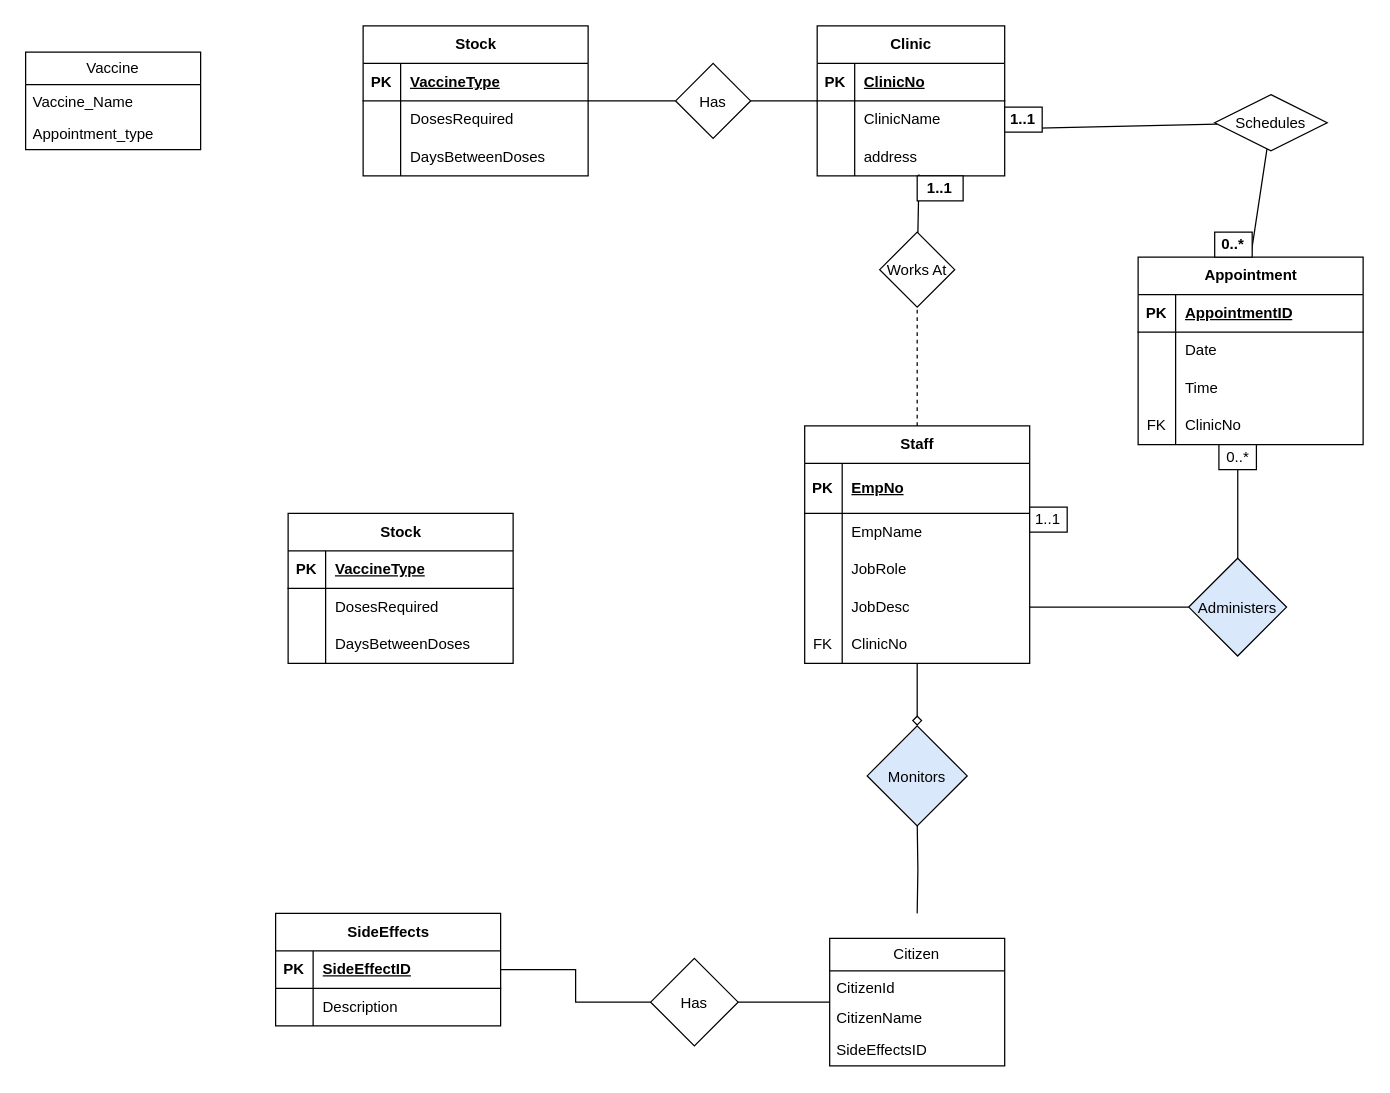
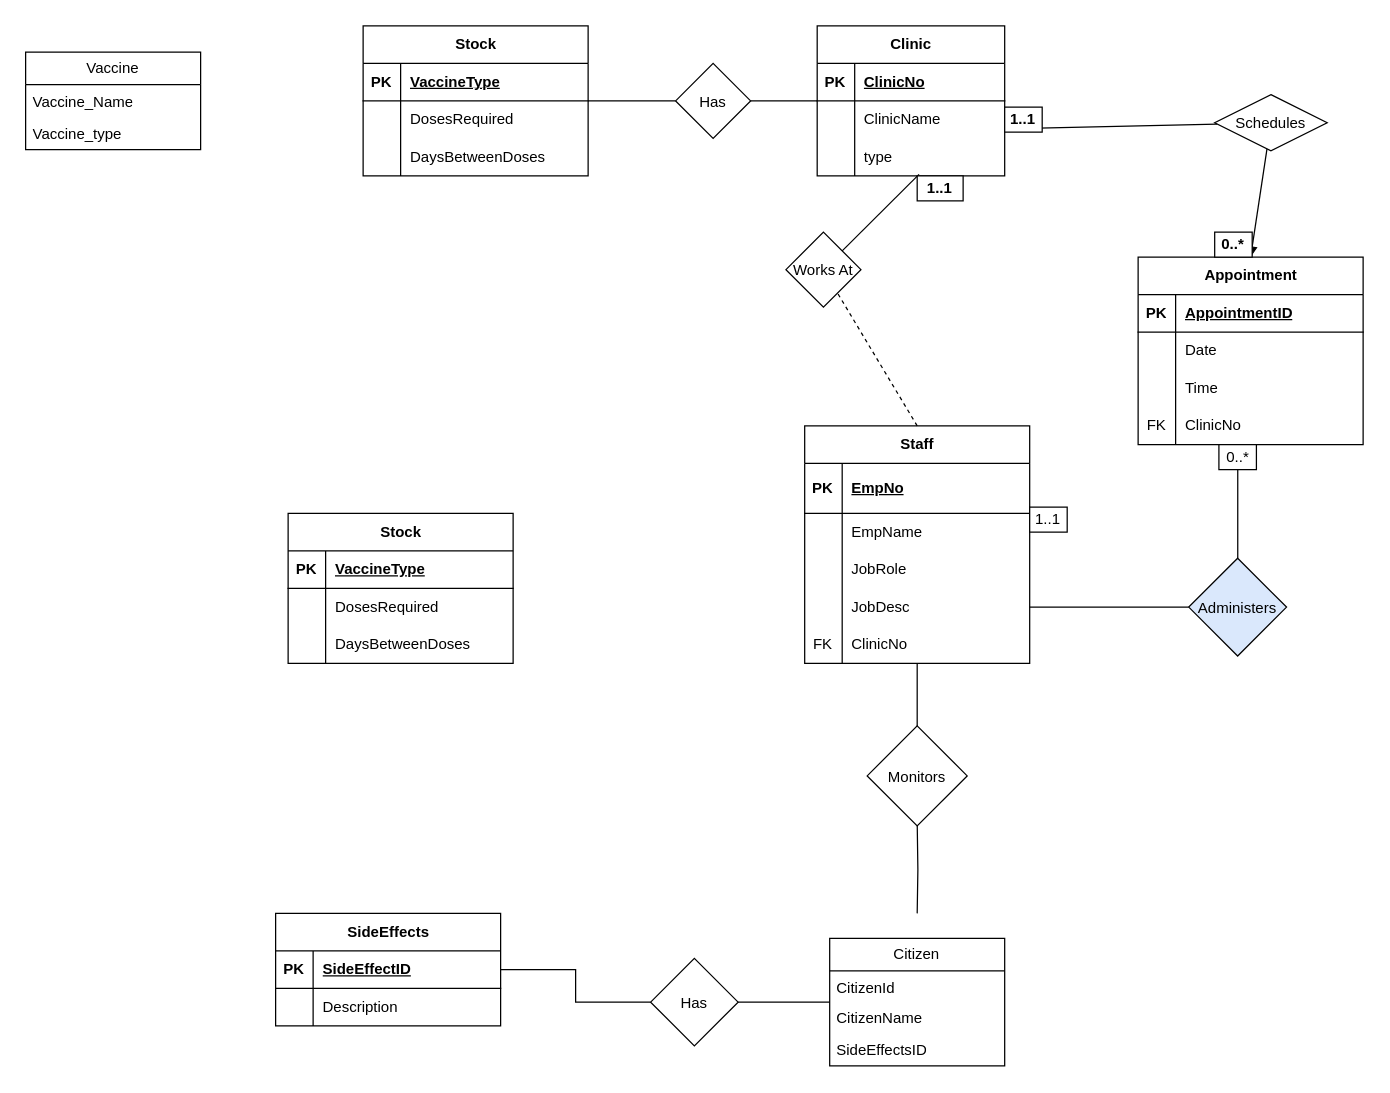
(98, 135) -> (82, 135)
(894, 157) -> (881, 157)
(1252, 249) -> (1252, 246)
(917, 269) -> (823, 269)
(917, 715) -> (917, 720)
(917, 776) -> (917, 776)
